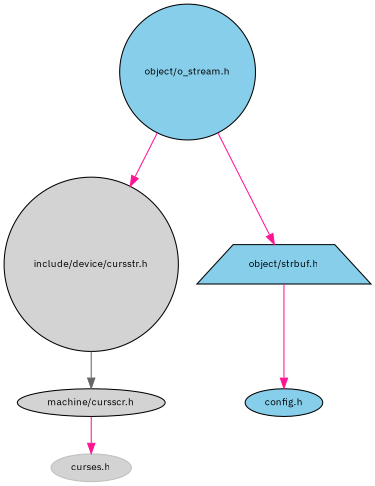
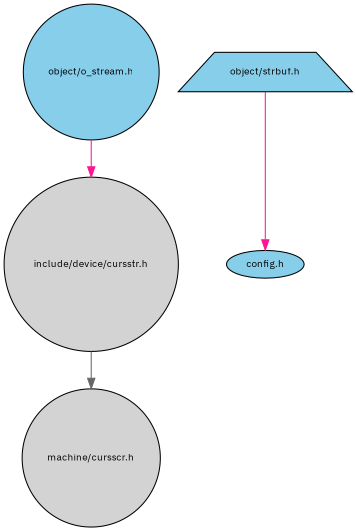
(244, 184) -> none
(91, 403) -> (91, 458)
(91, 468) -> none
